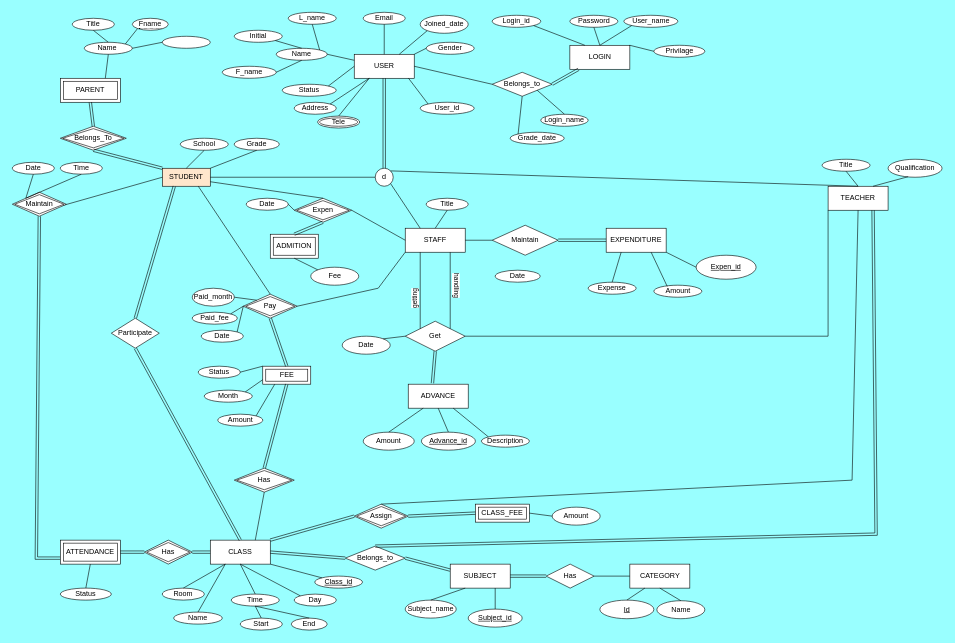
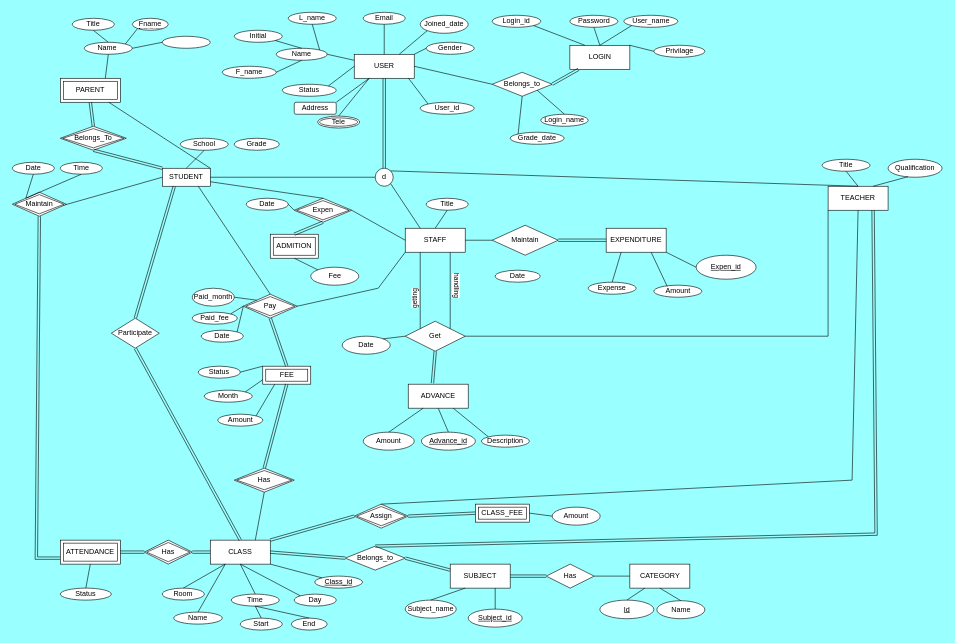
(315, 108) -> (315, 108)
(233, 159) -> (160, 136)
(186, 177) -> (186, 177)
